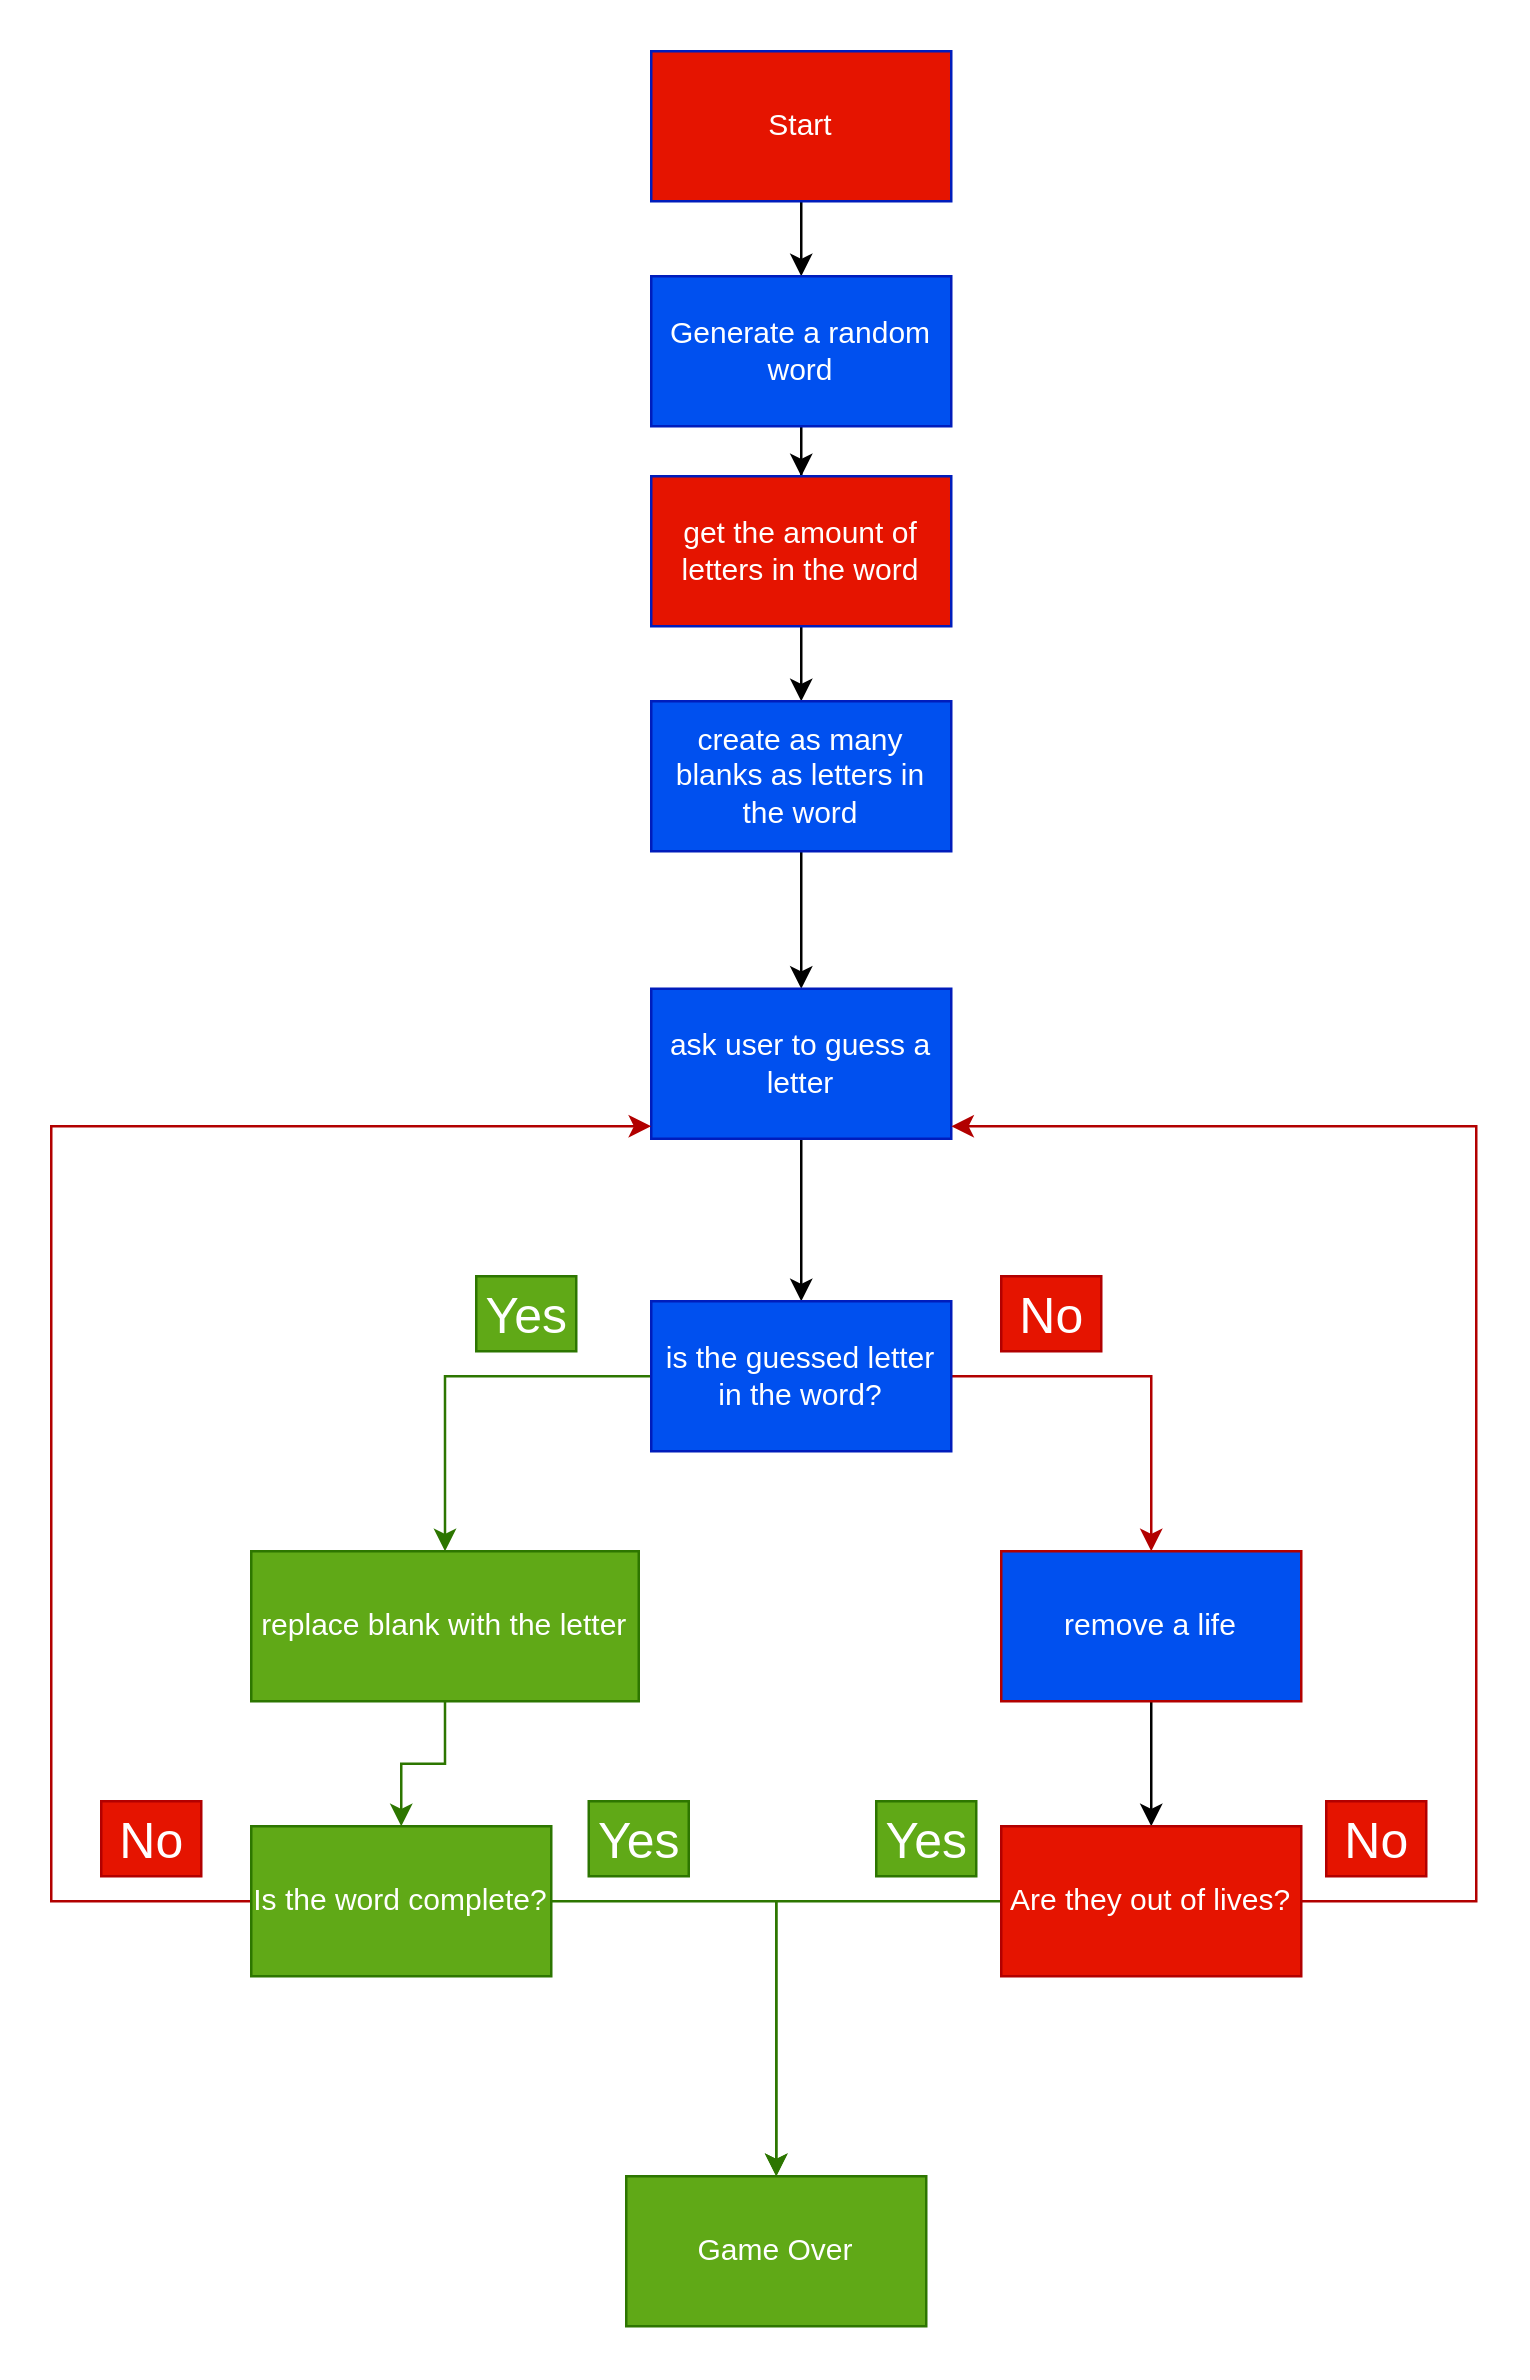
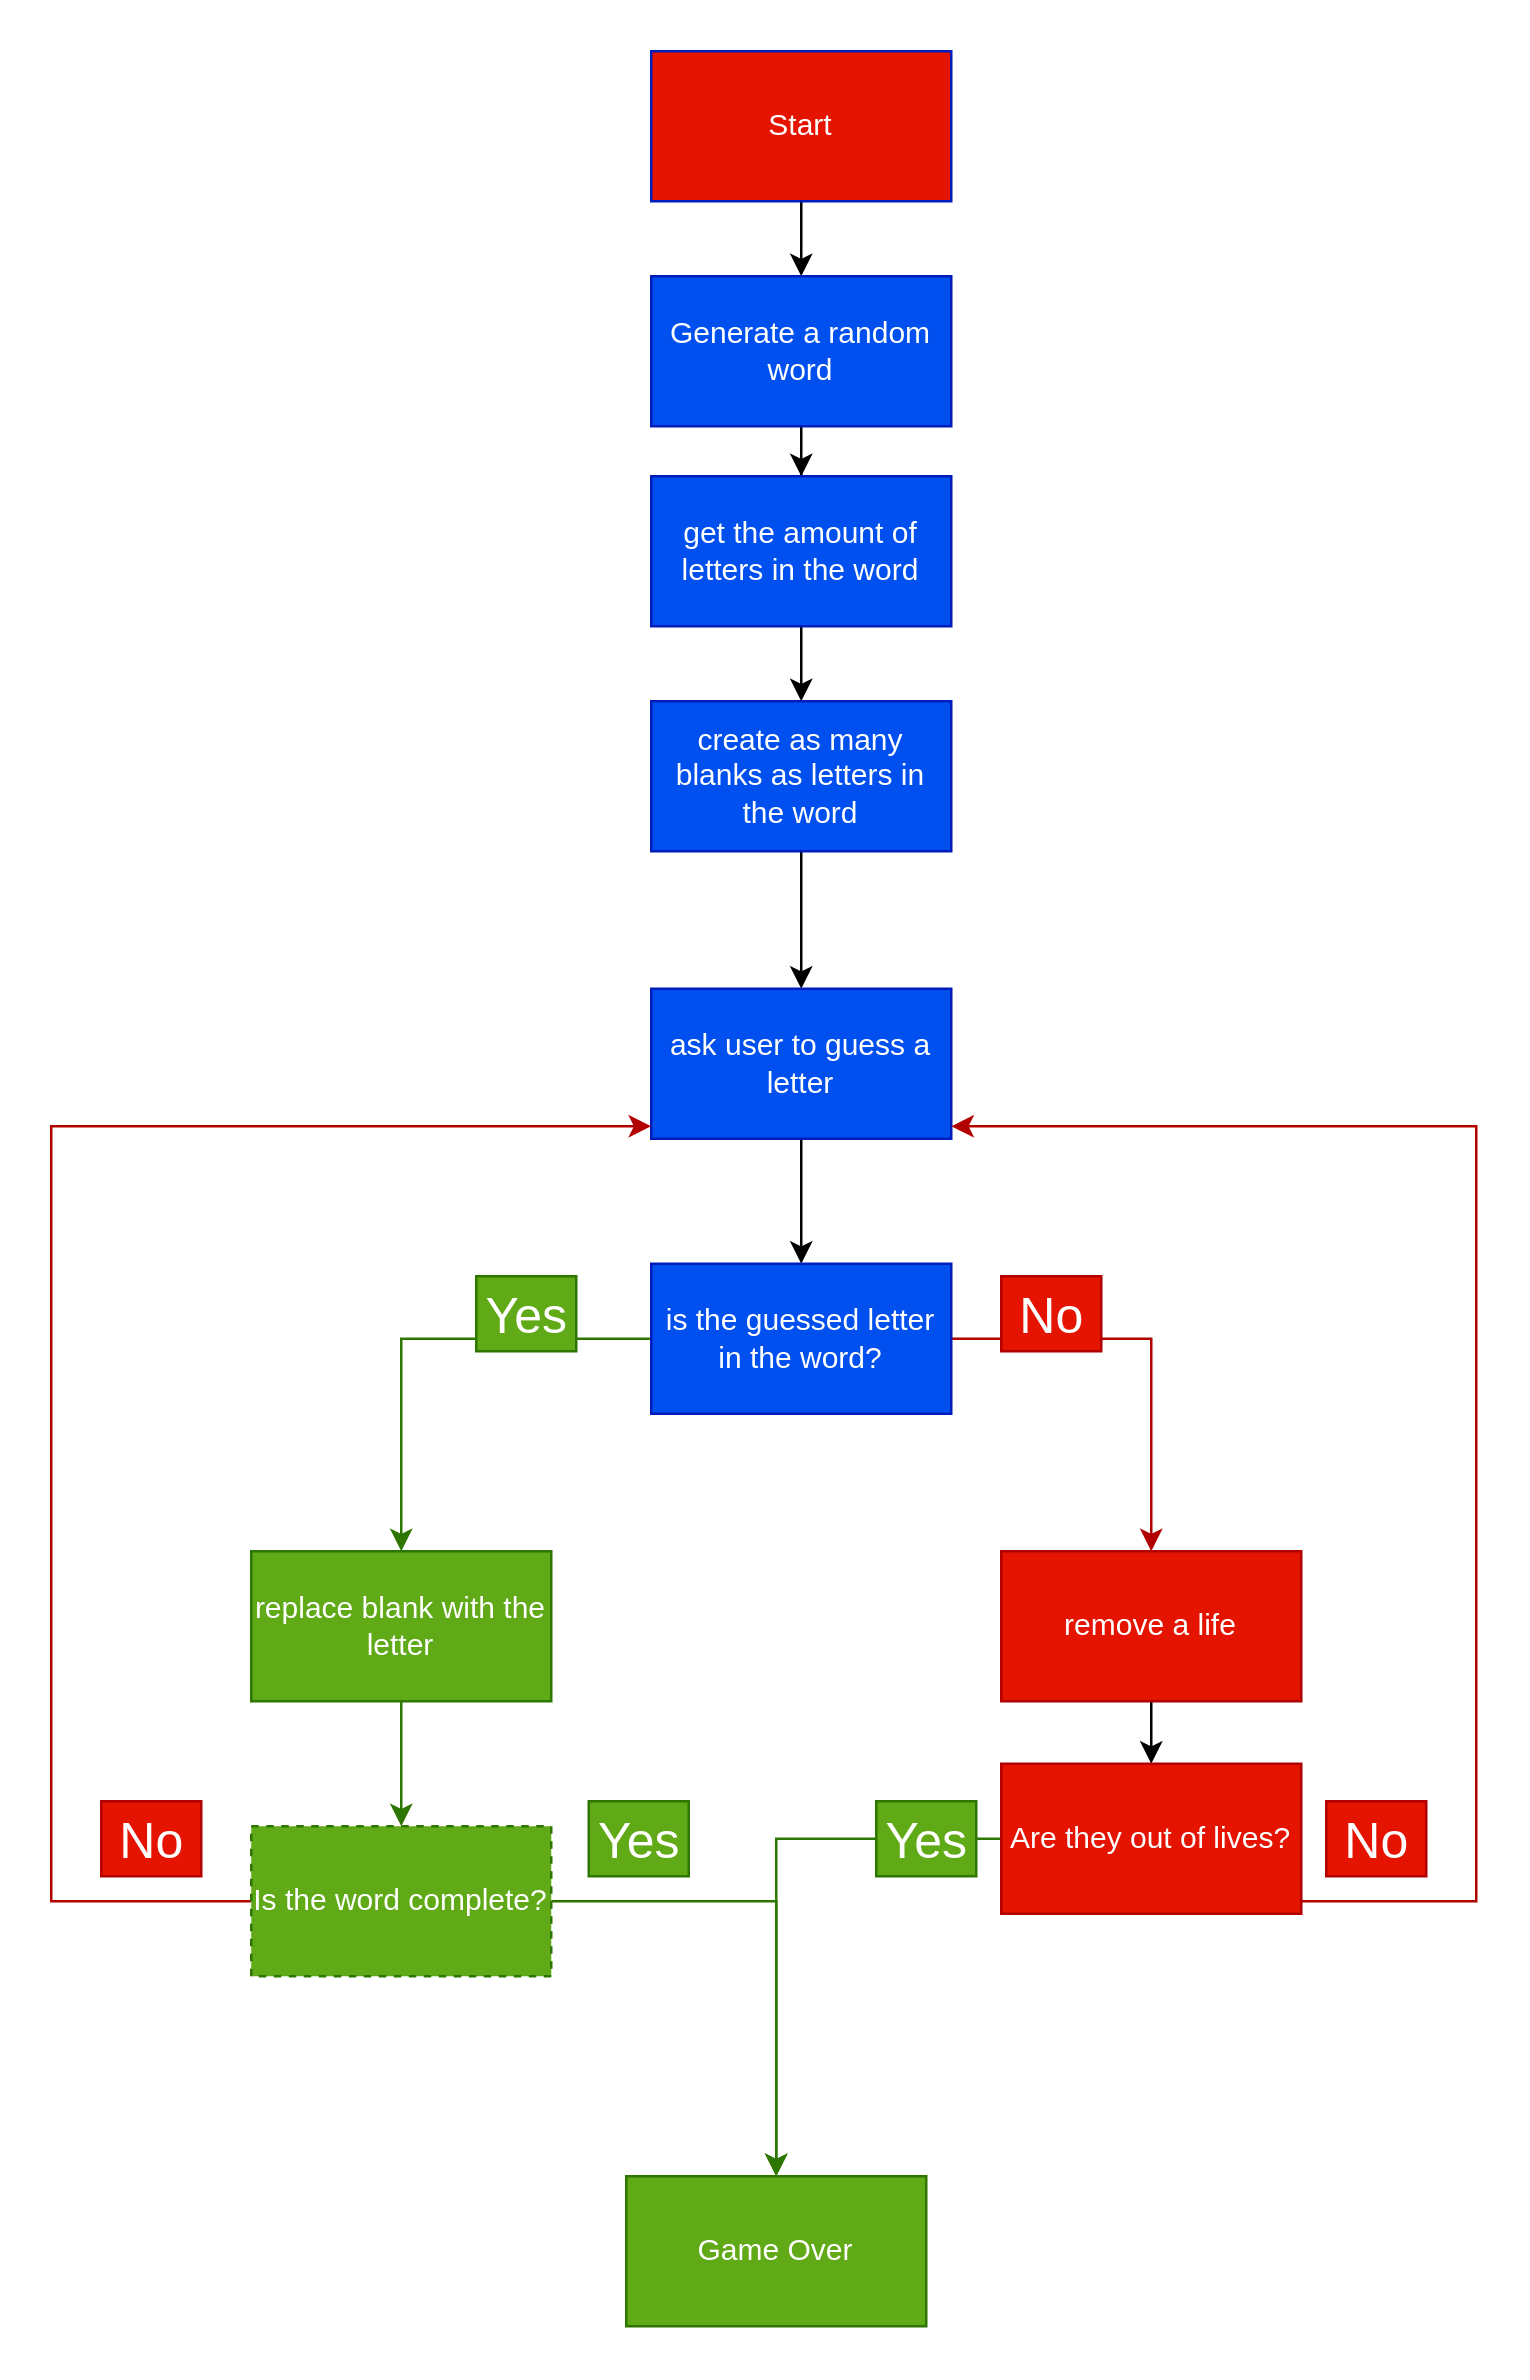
(801, 551) -> (801, 551)
(801, 1376) -> (801, 1339)
(445, 1626) -> (401, 1626)
(1151, 1626) -> (1151, 1626)
(401, 1901) -> (401, 1901)
(1151, 1901) -> (1151, 1839)
